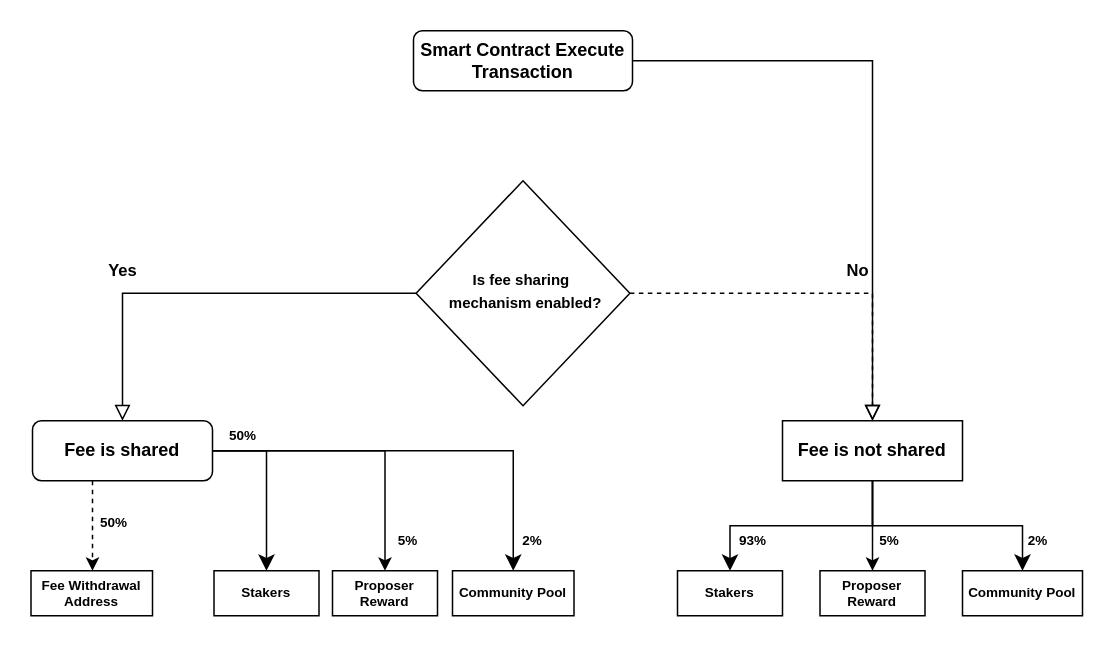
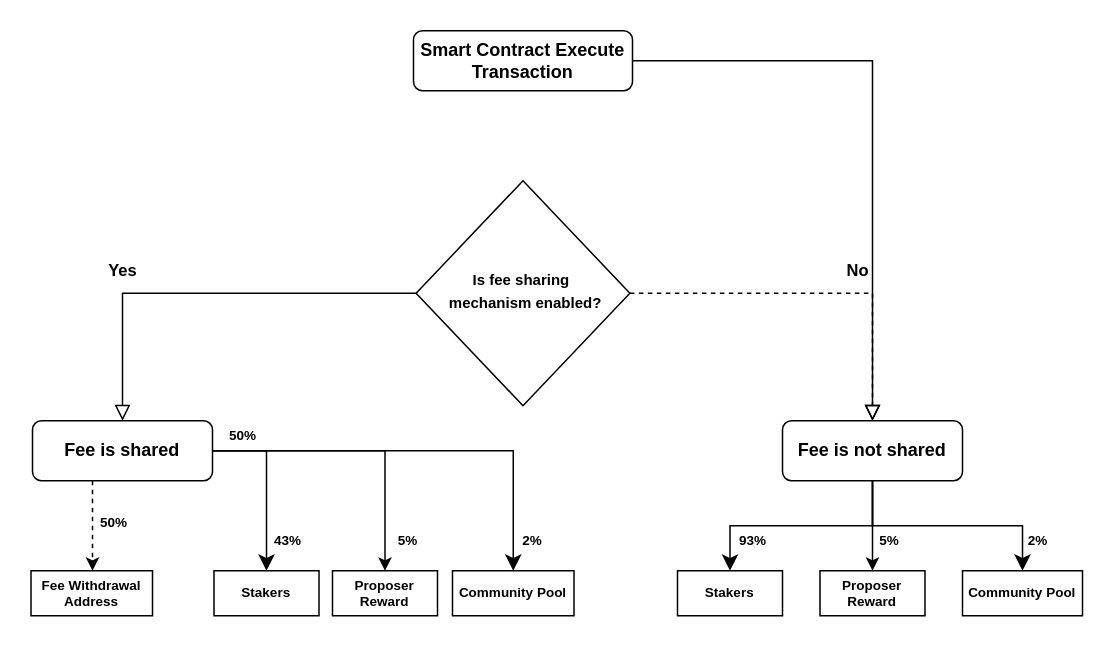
(872, 451) -> (872, 451)
none -> (287, 541)
